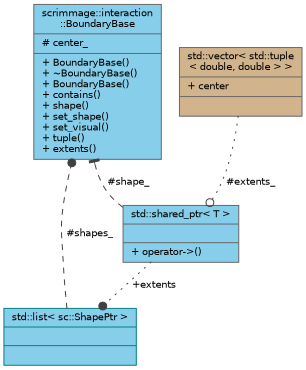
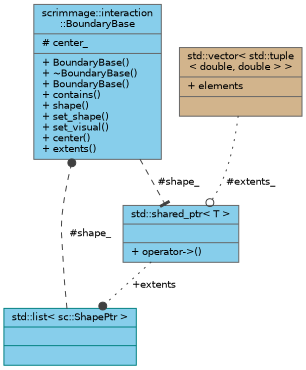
(208, 86) -> (216, 86)
(63, 138) -> (66, 138)
(105, 188) -> (152, 180)
(89, 234) -> (89, 234)
